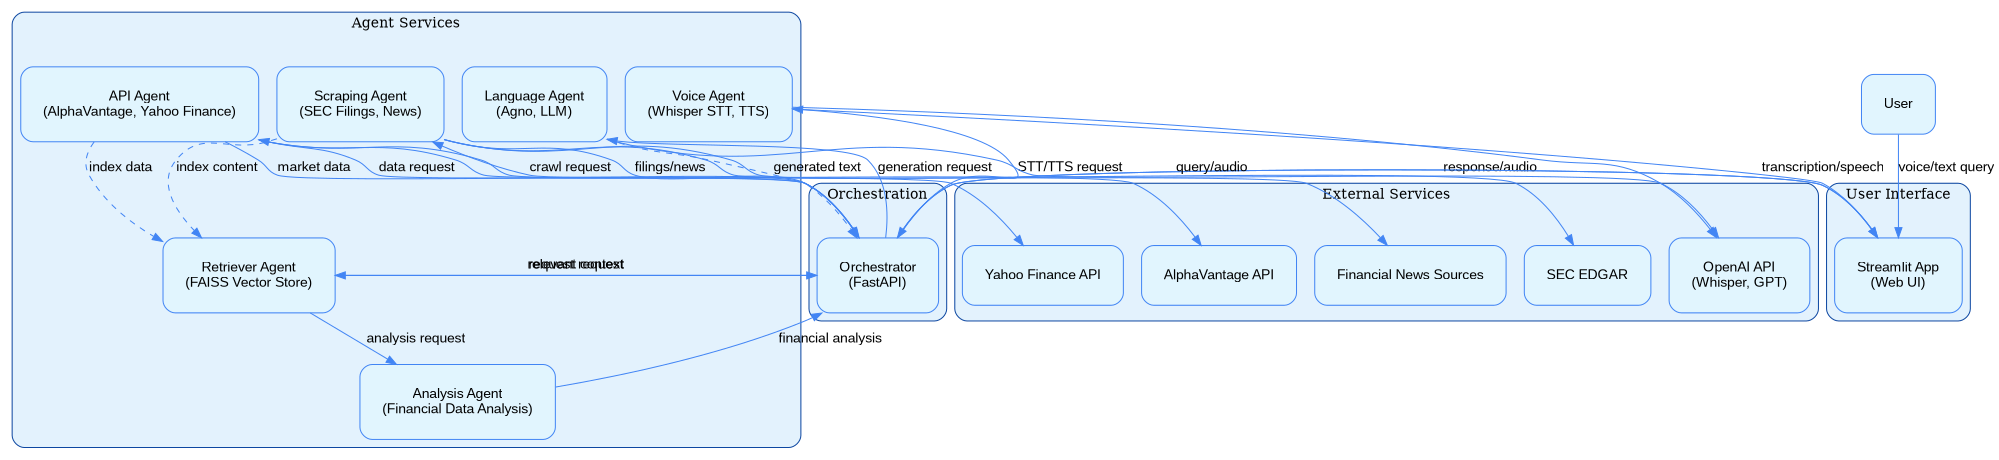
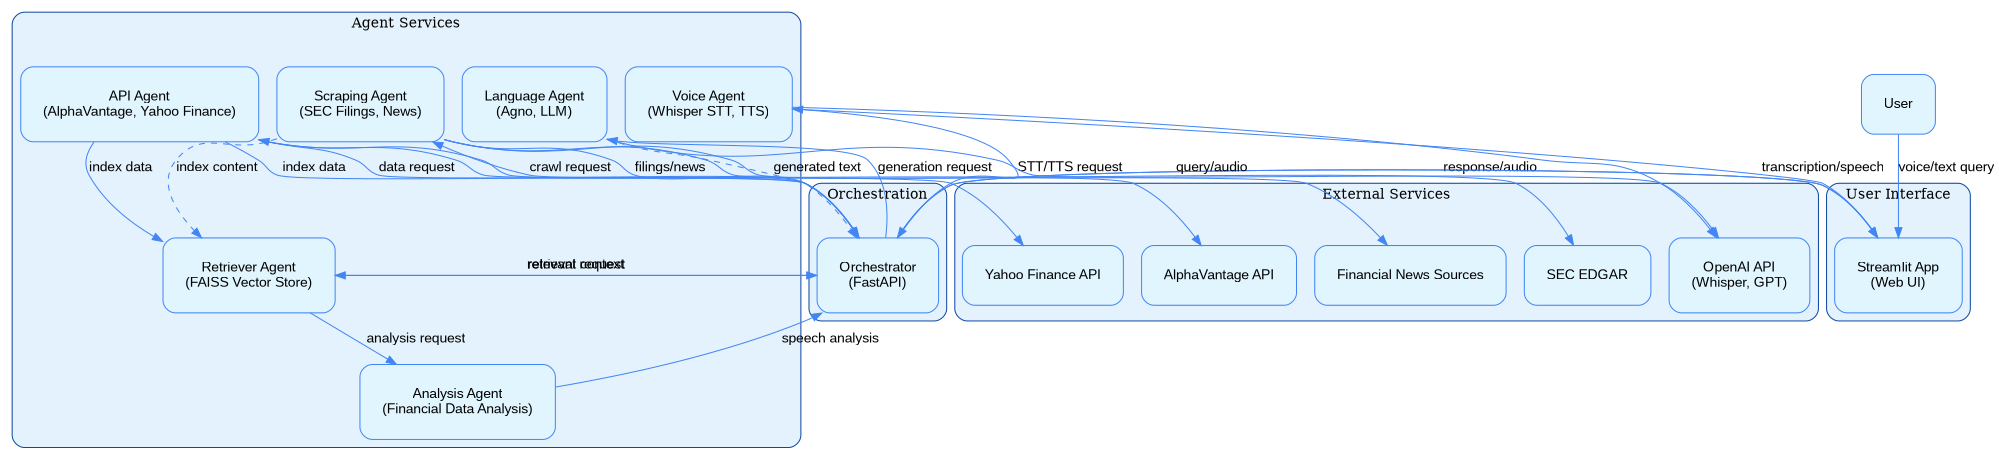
(314, 168) -> (314, 168)
(105, 197) -> (105, 197)
(576, 265) -> (576, 265)
(831, 339) -> (831, 339)
